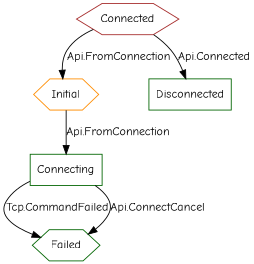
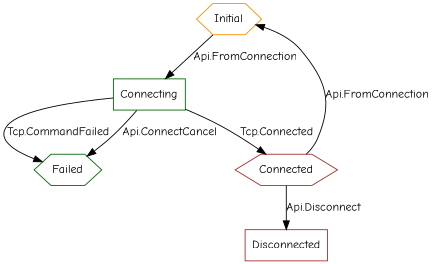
(214, 57) -> (324, 208)
(190, 94) -> (286, 245)
none -> (223, 127)
